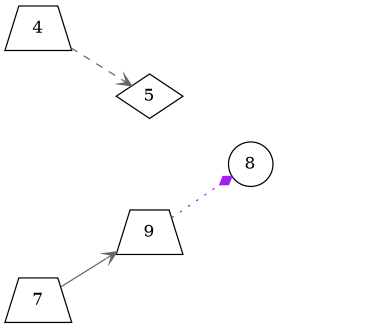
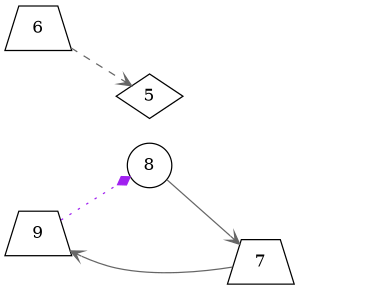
(38, 28) -> (38, 28)
none -> (199, 208)
